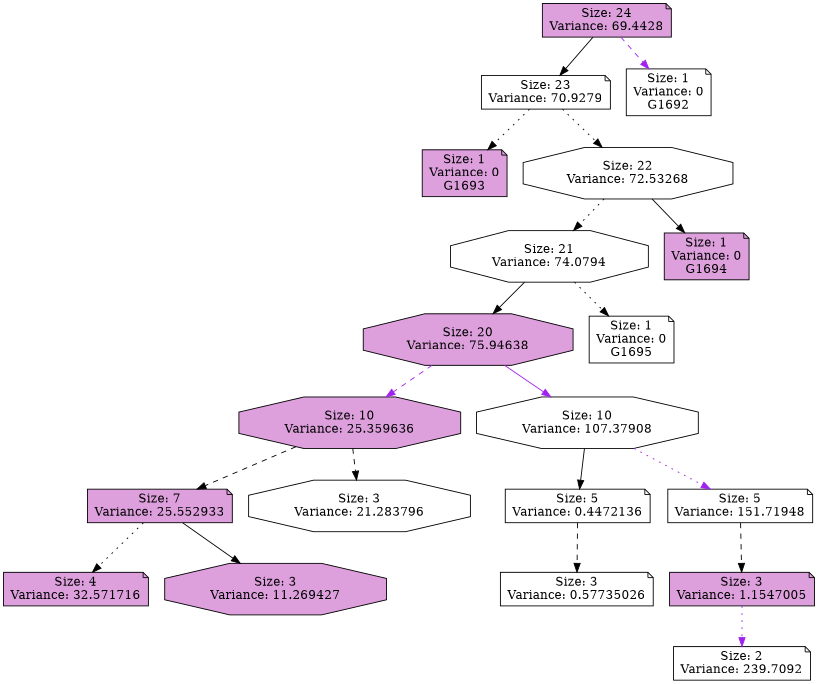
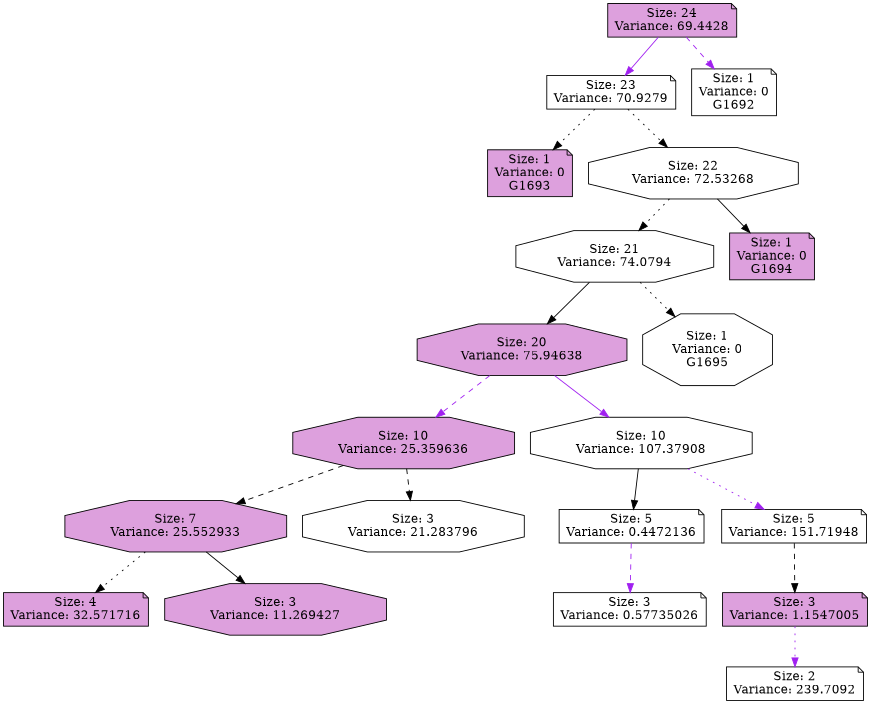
(579, 53) -> (645, 53)
(632, 340) -> (708, 350)
(160, 506) -> (176, 526)
(577, 543) -> (631, 563)
